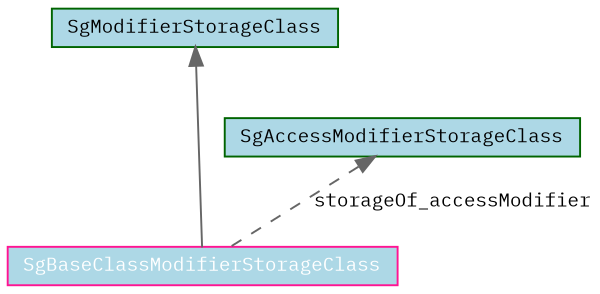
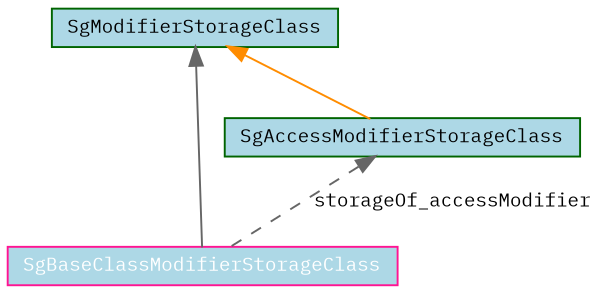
none -> (307, 87)
